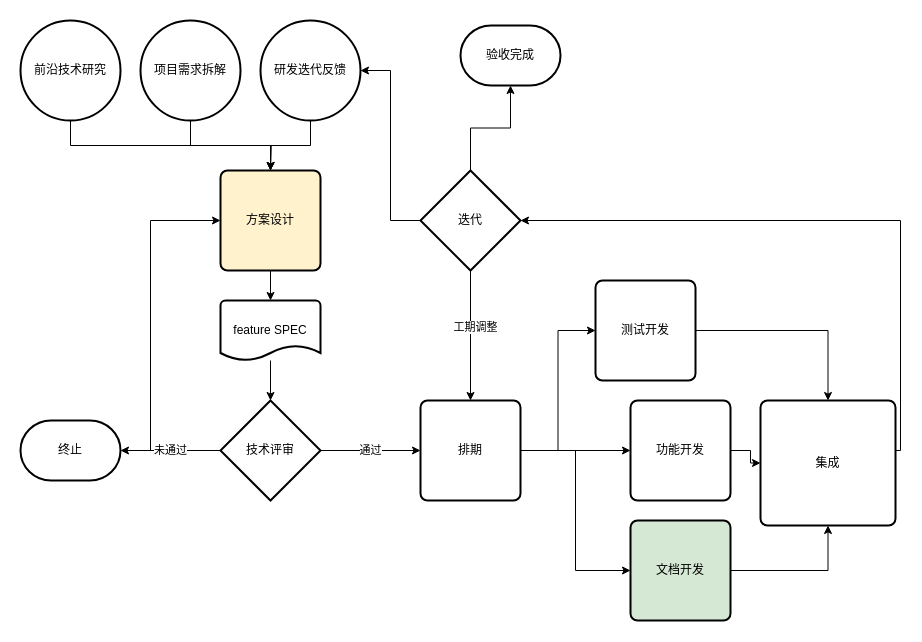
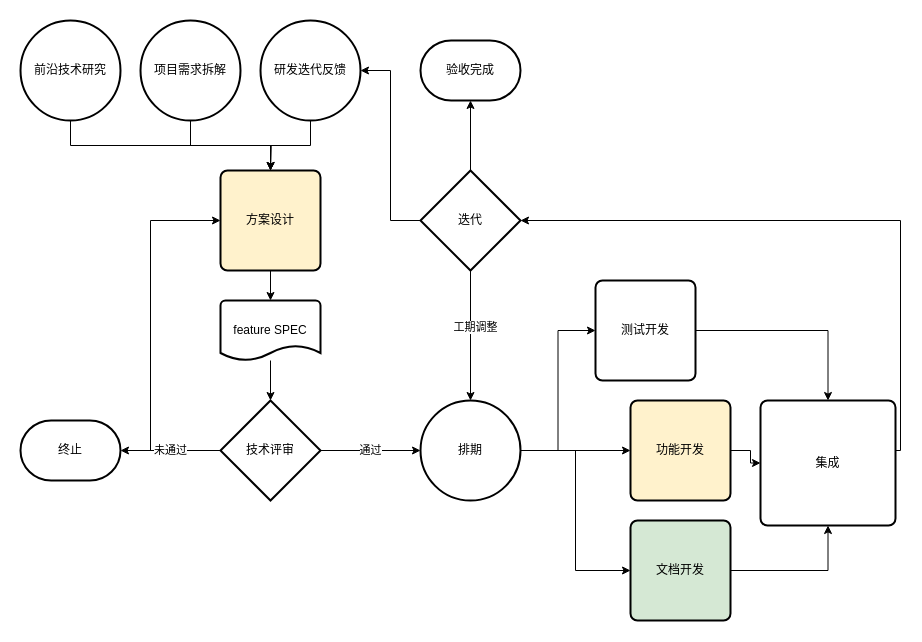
(511, 56) -> (471, 71)
(471, 451) -> (471, 451)
(681, 451) -> (681, 451)
